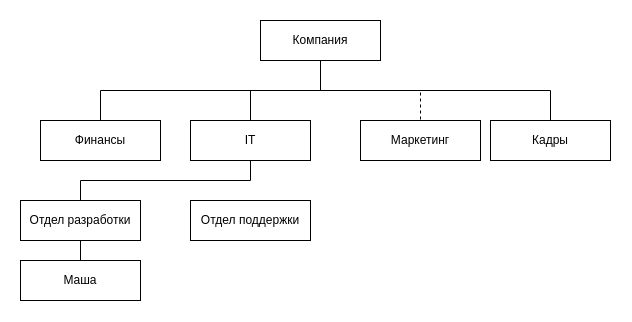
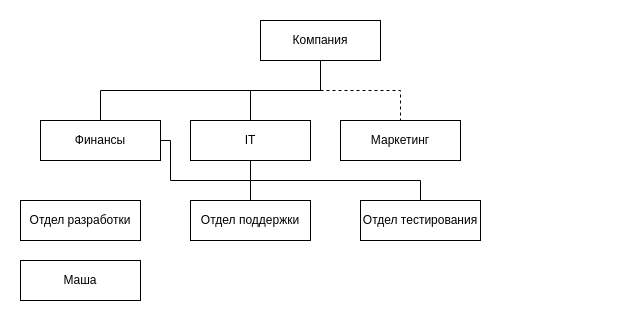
(501, 91) -> none
(421, 141) -> (401, 141)
(551, 141) -> none
(117, 181) -> (171, 157)
none -> (346, 181)
none -> (251, 191)
none -> (421, 221)
(81, 251) -> none
